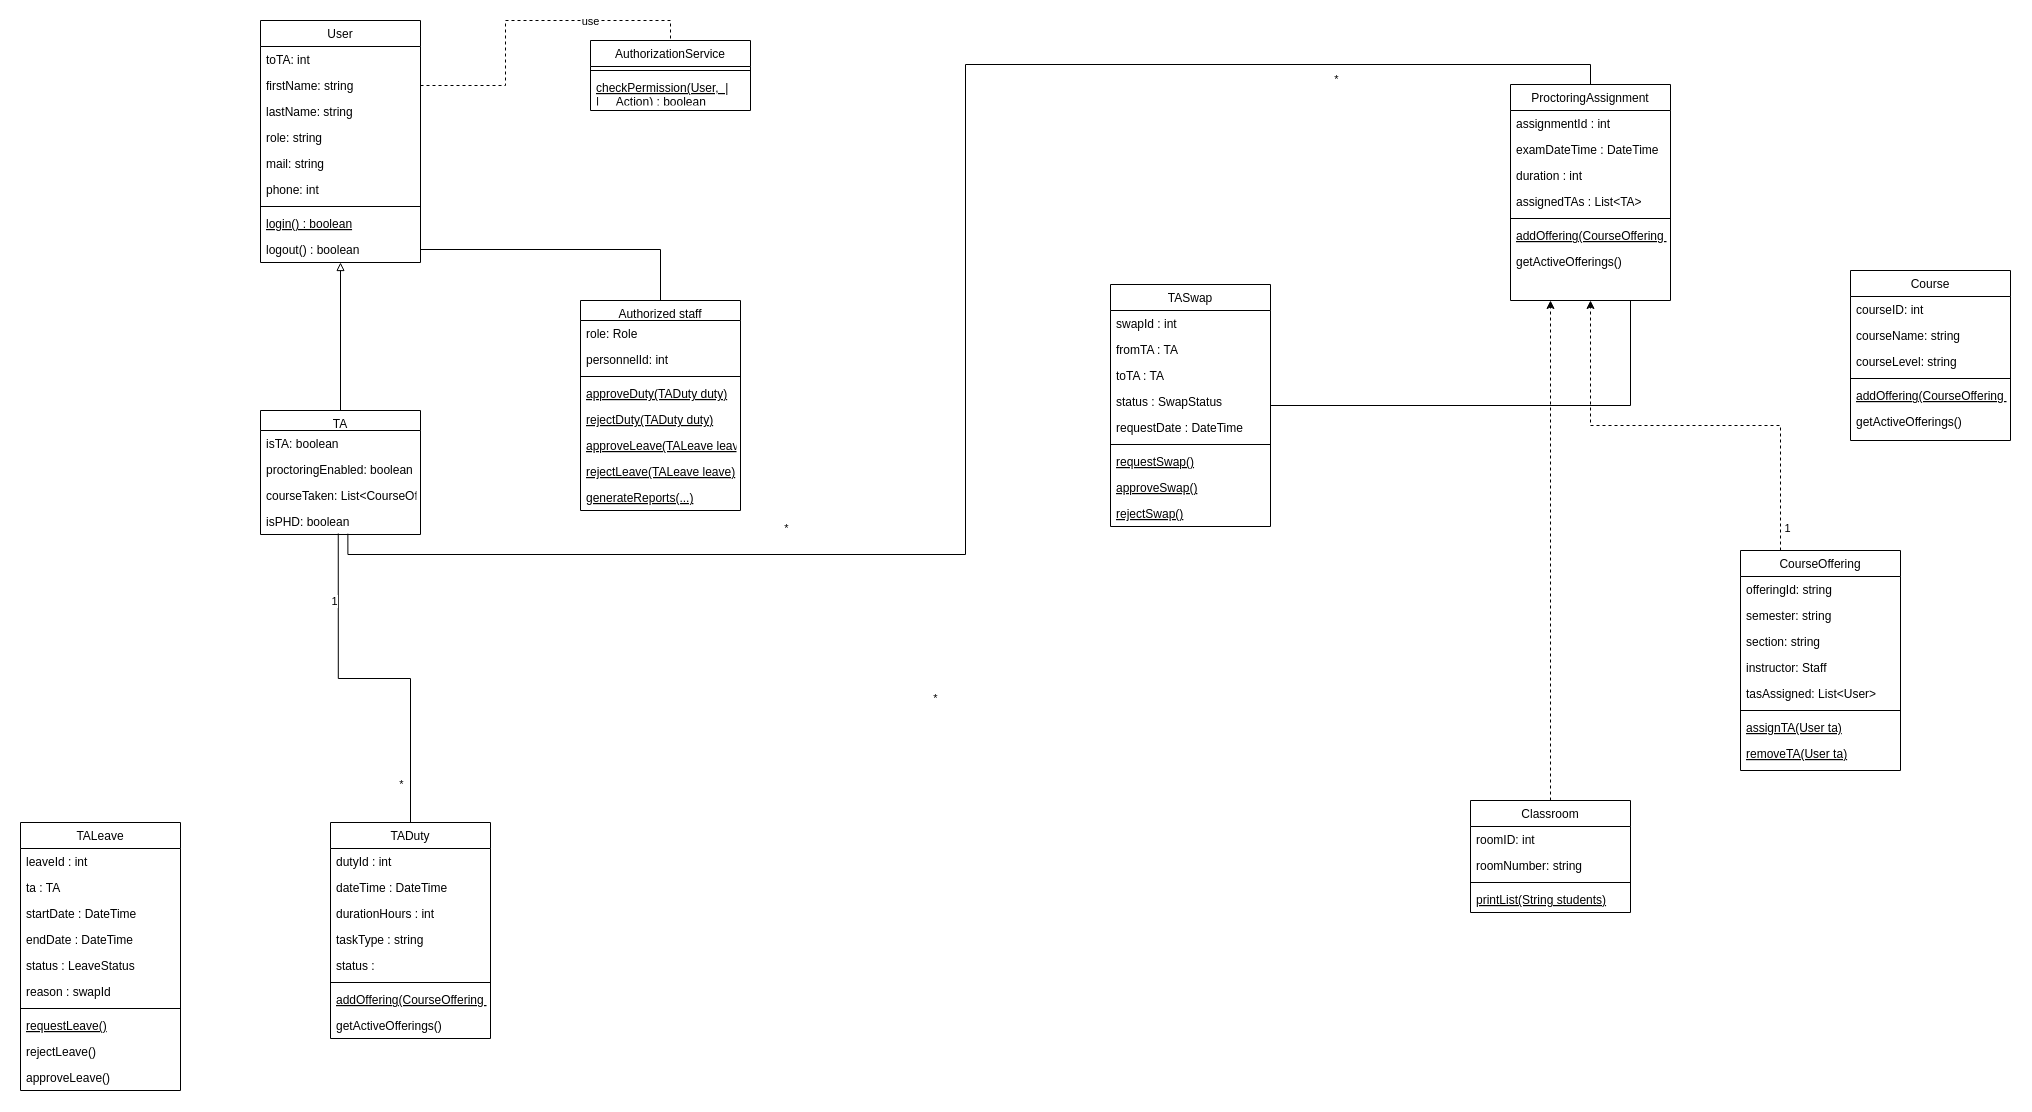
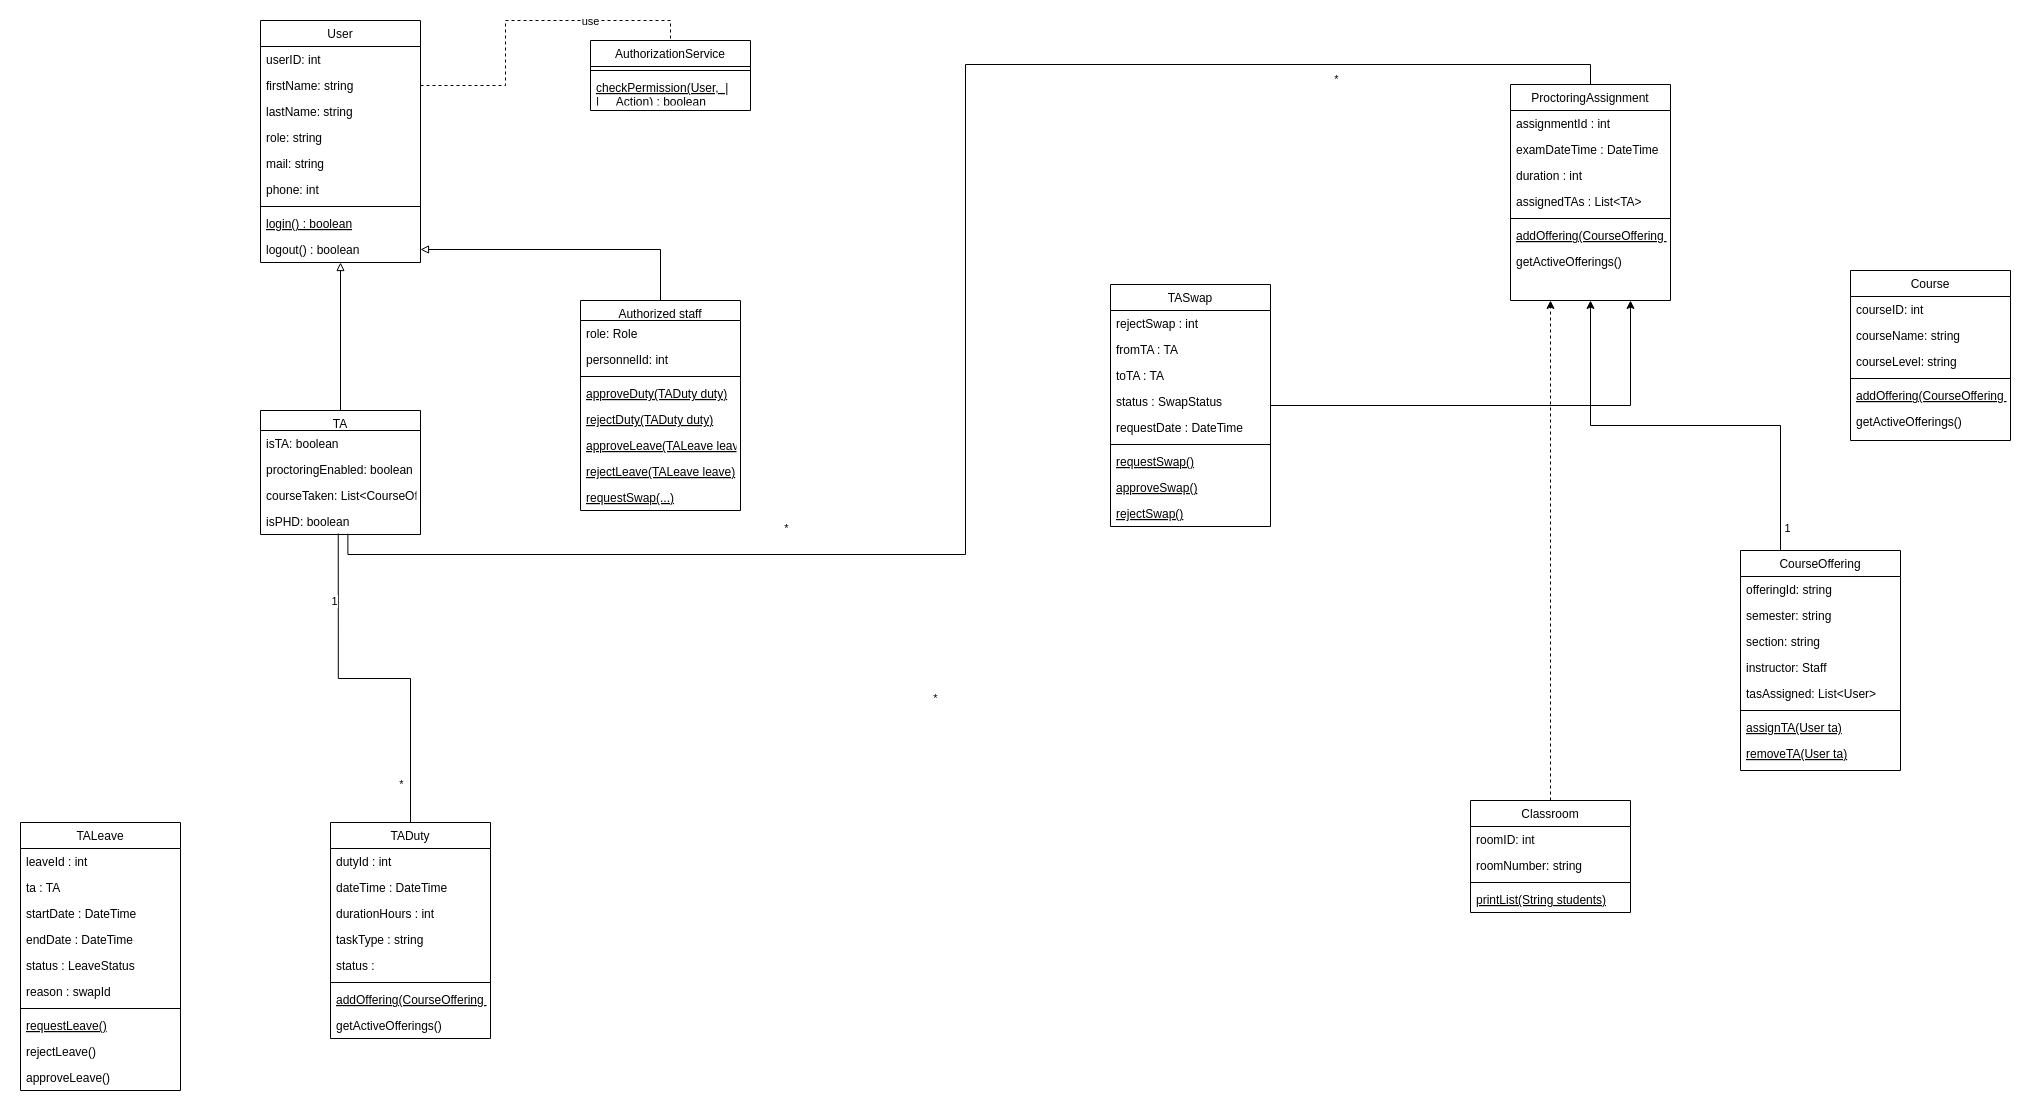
(292, 60) -> (298, 60)
(427, 250) -> (430, 250)
(1631, 306) -> (1631, 308)
(1150, 324) -> (1164, 324)
(1689, 426) -> (1689, 426)
(649, 498) -> (635, 498)
